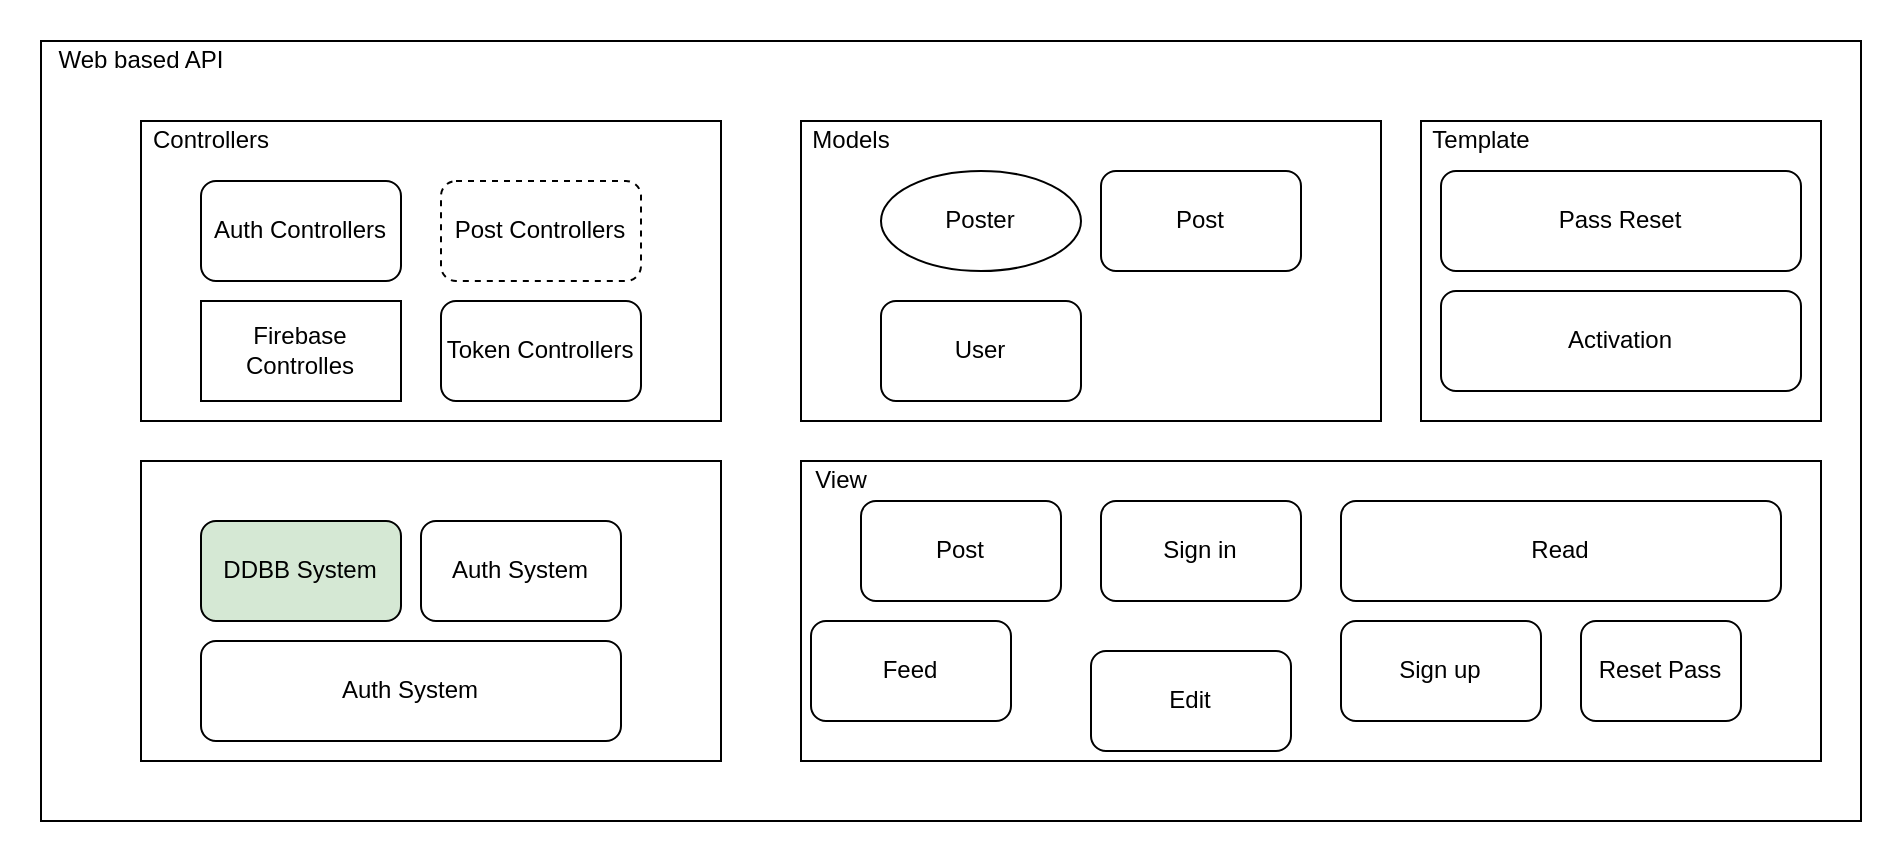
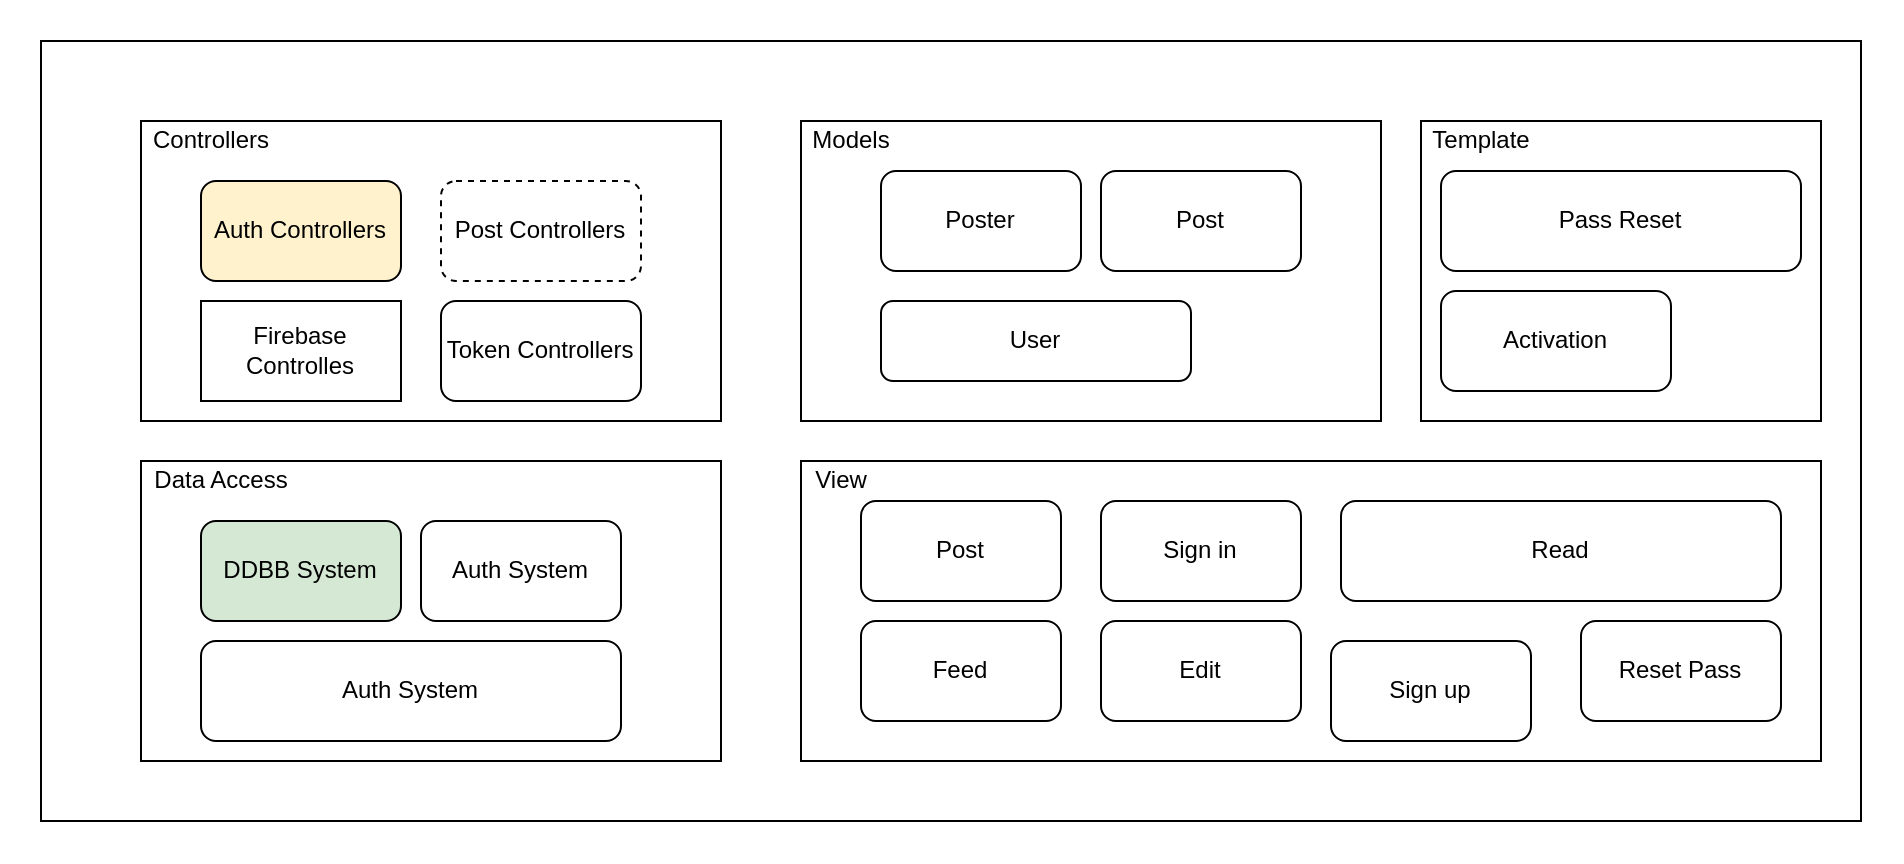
(141, 61) -> none
(981, 221) -> (981, 221)
(301, 231) -> (301, 231)
(1621, 341) -> (1556, 341)
(981, 351) -> (1036, 341)
none -> (221, 481)
(911, 671) -> (961, 671)
(1441, 671) -> (1431, 691)
(1661, 671) -> (1681, 671)
(1191, 701) -> (1201, 671)
